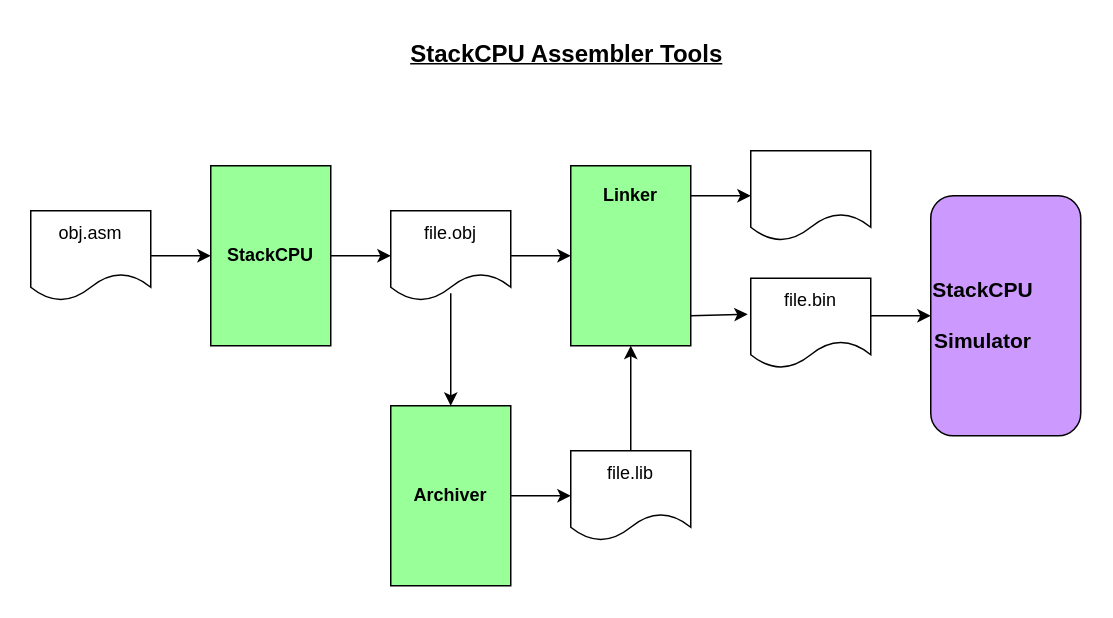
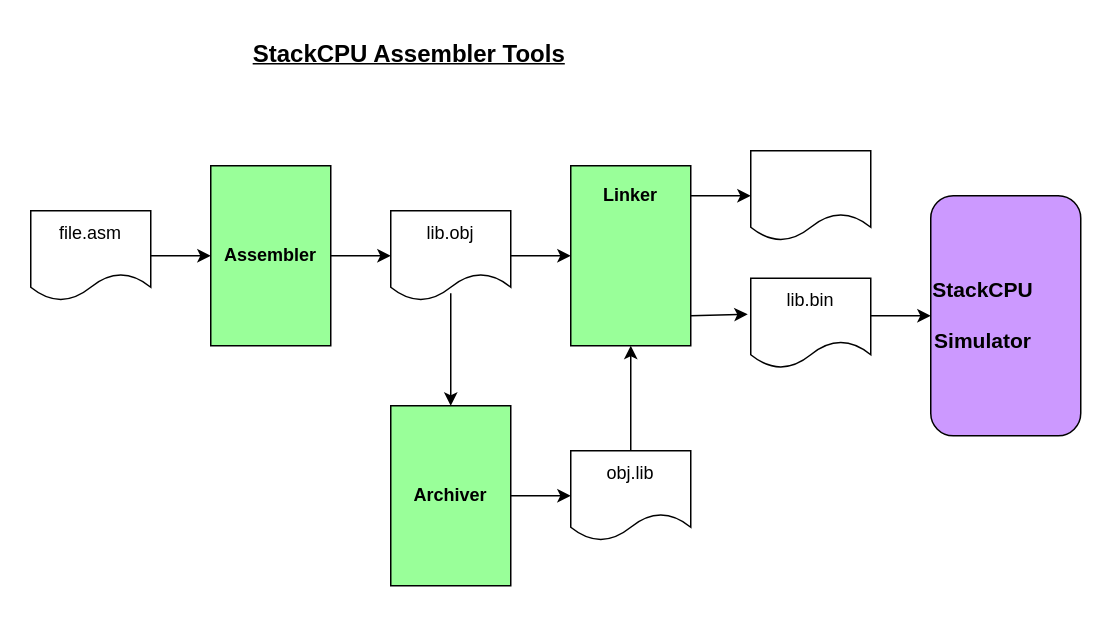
(567, 53) -> (410, 53)
(91, 233) -> (91, 233)
(451, 233) -> (451, 233)
(271, 256) -> (271, 256)
(811, 301) -> (811, 301)
(631, 473) -> (631, 473)
